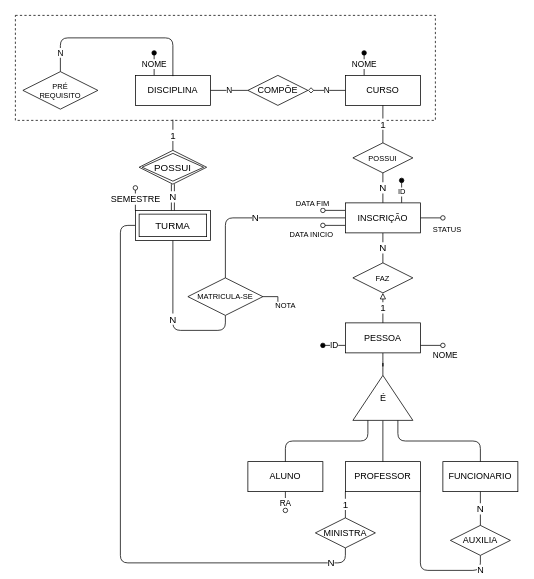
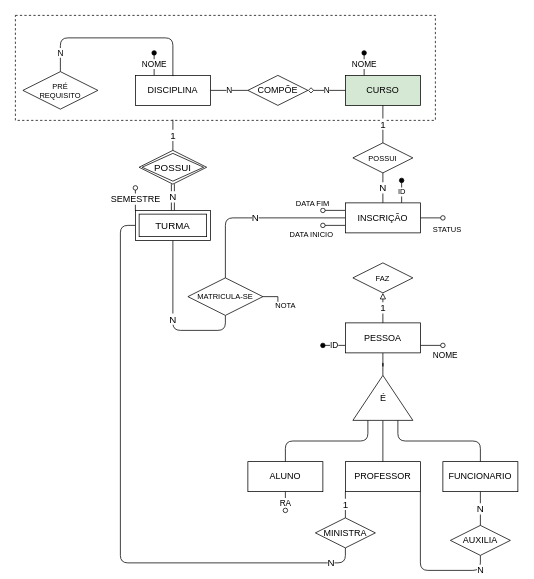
(383, 90) -> (383, 90)
(383, 248) -> none
